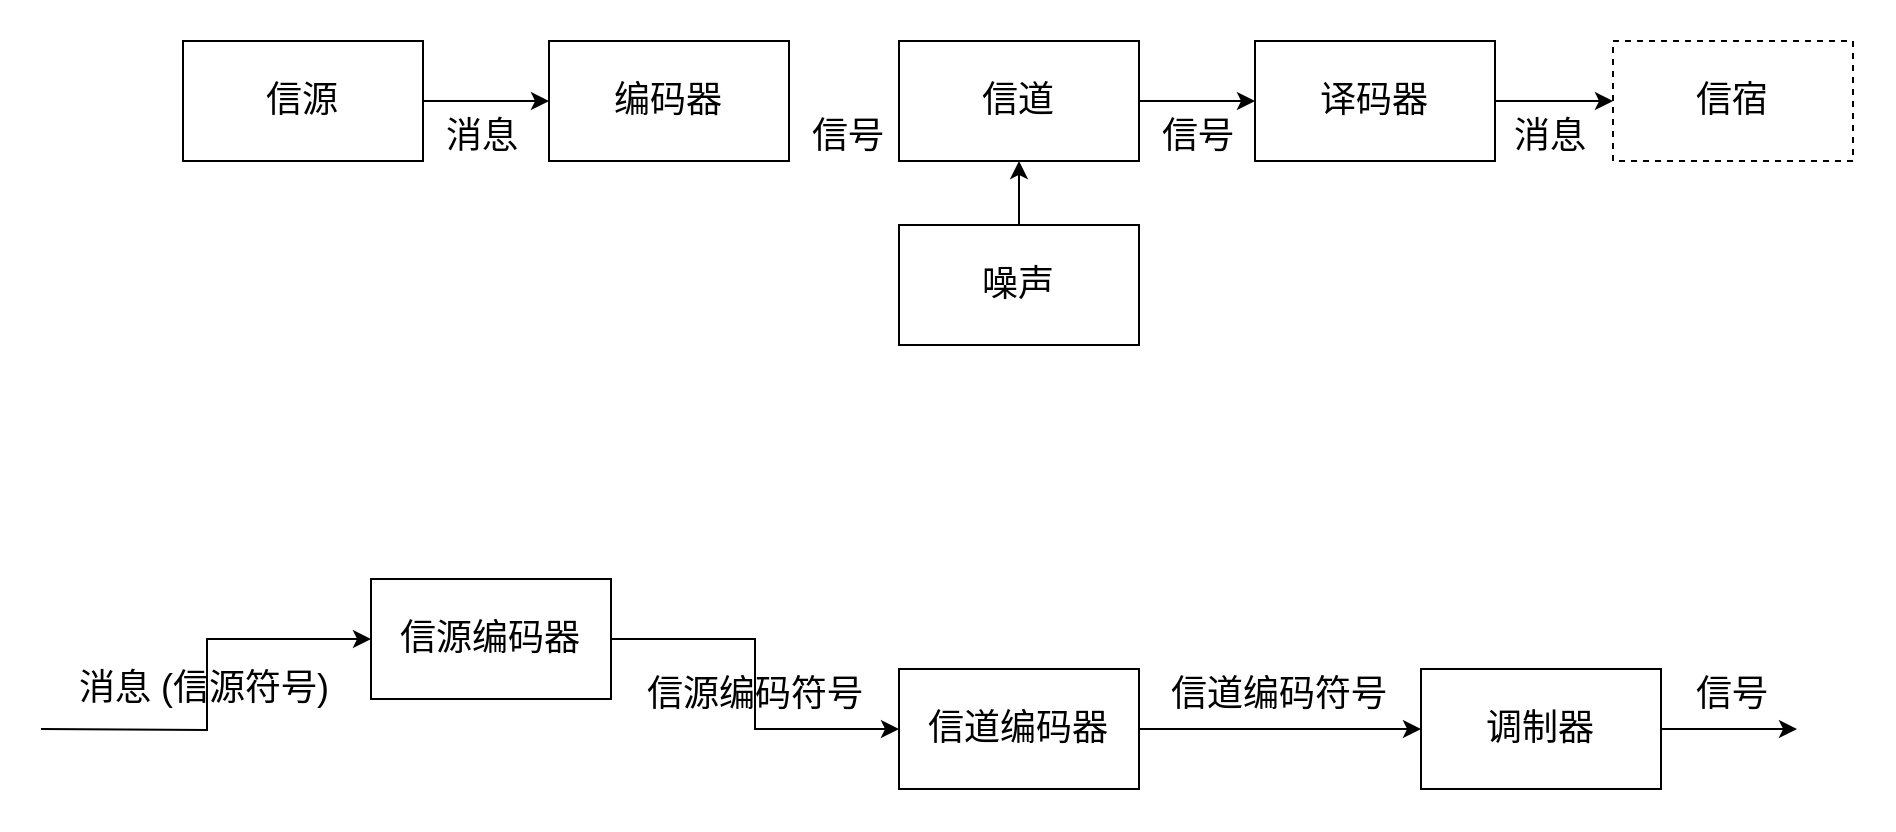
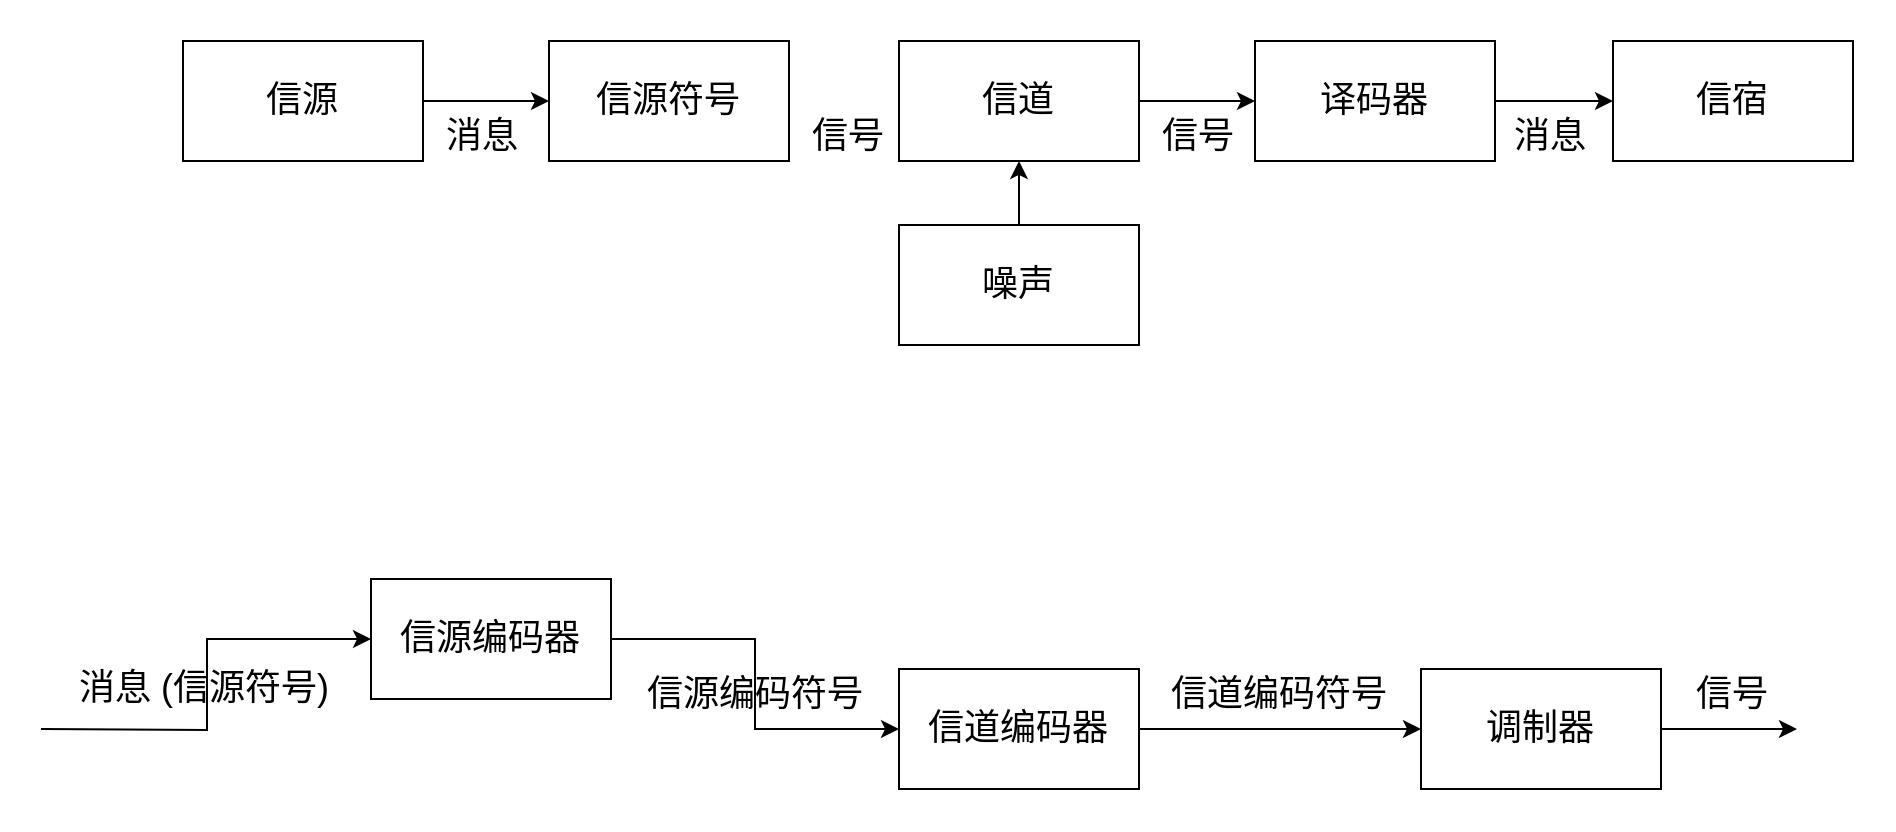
(669, 101) -> (669, 101)
(1733, 101) -> (1733, 101)
